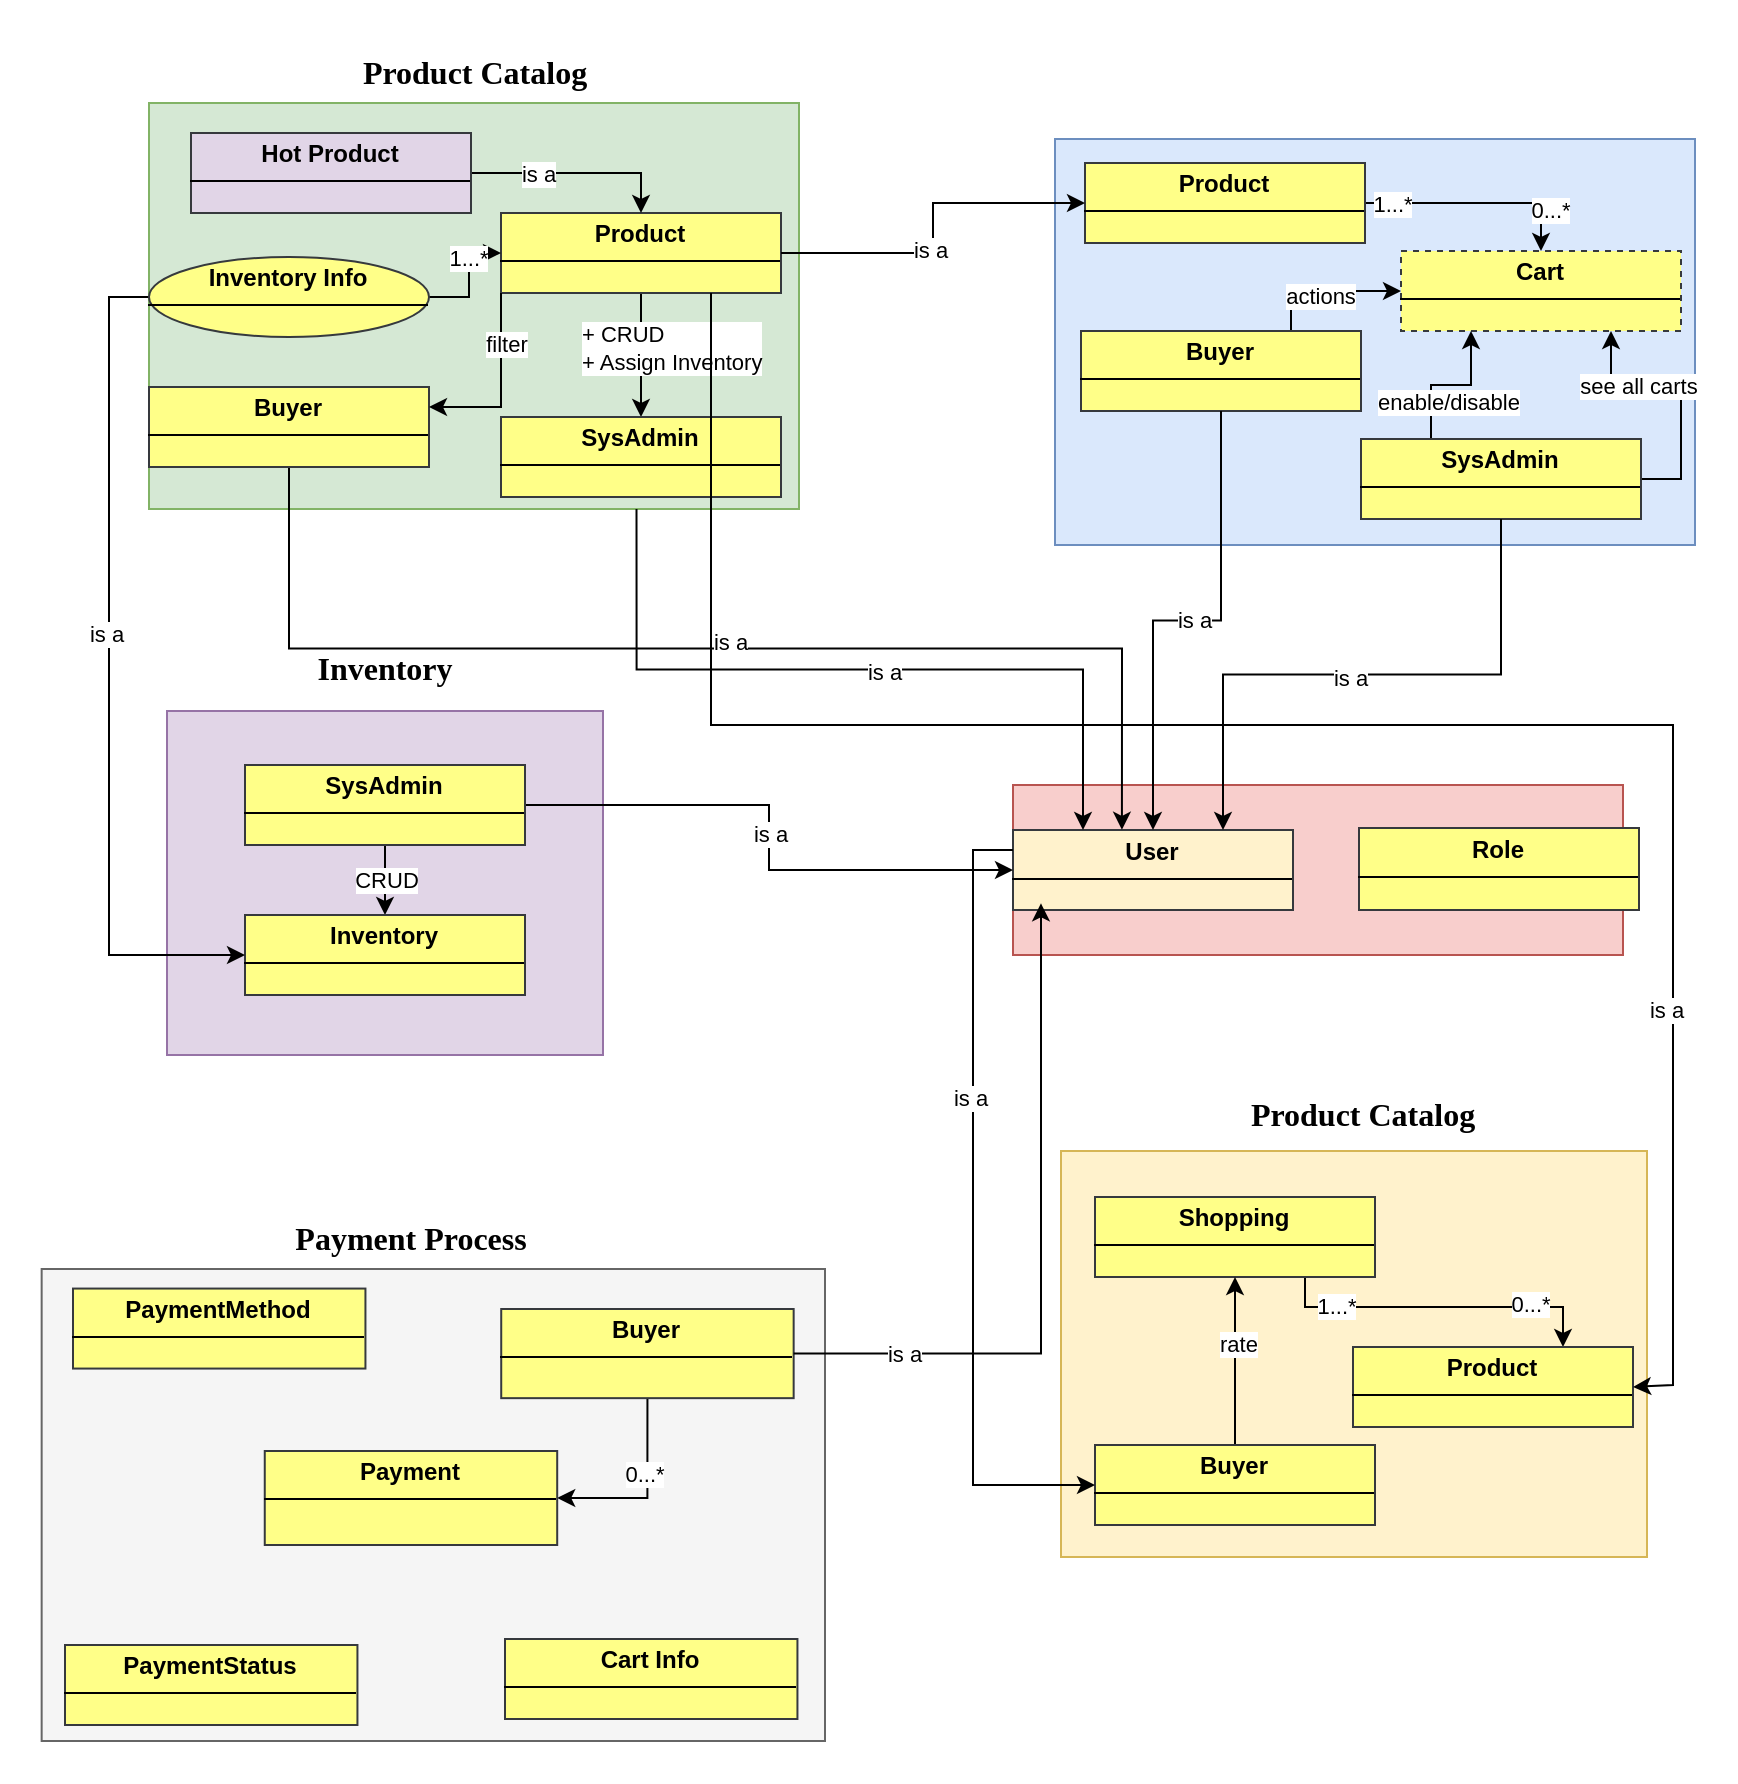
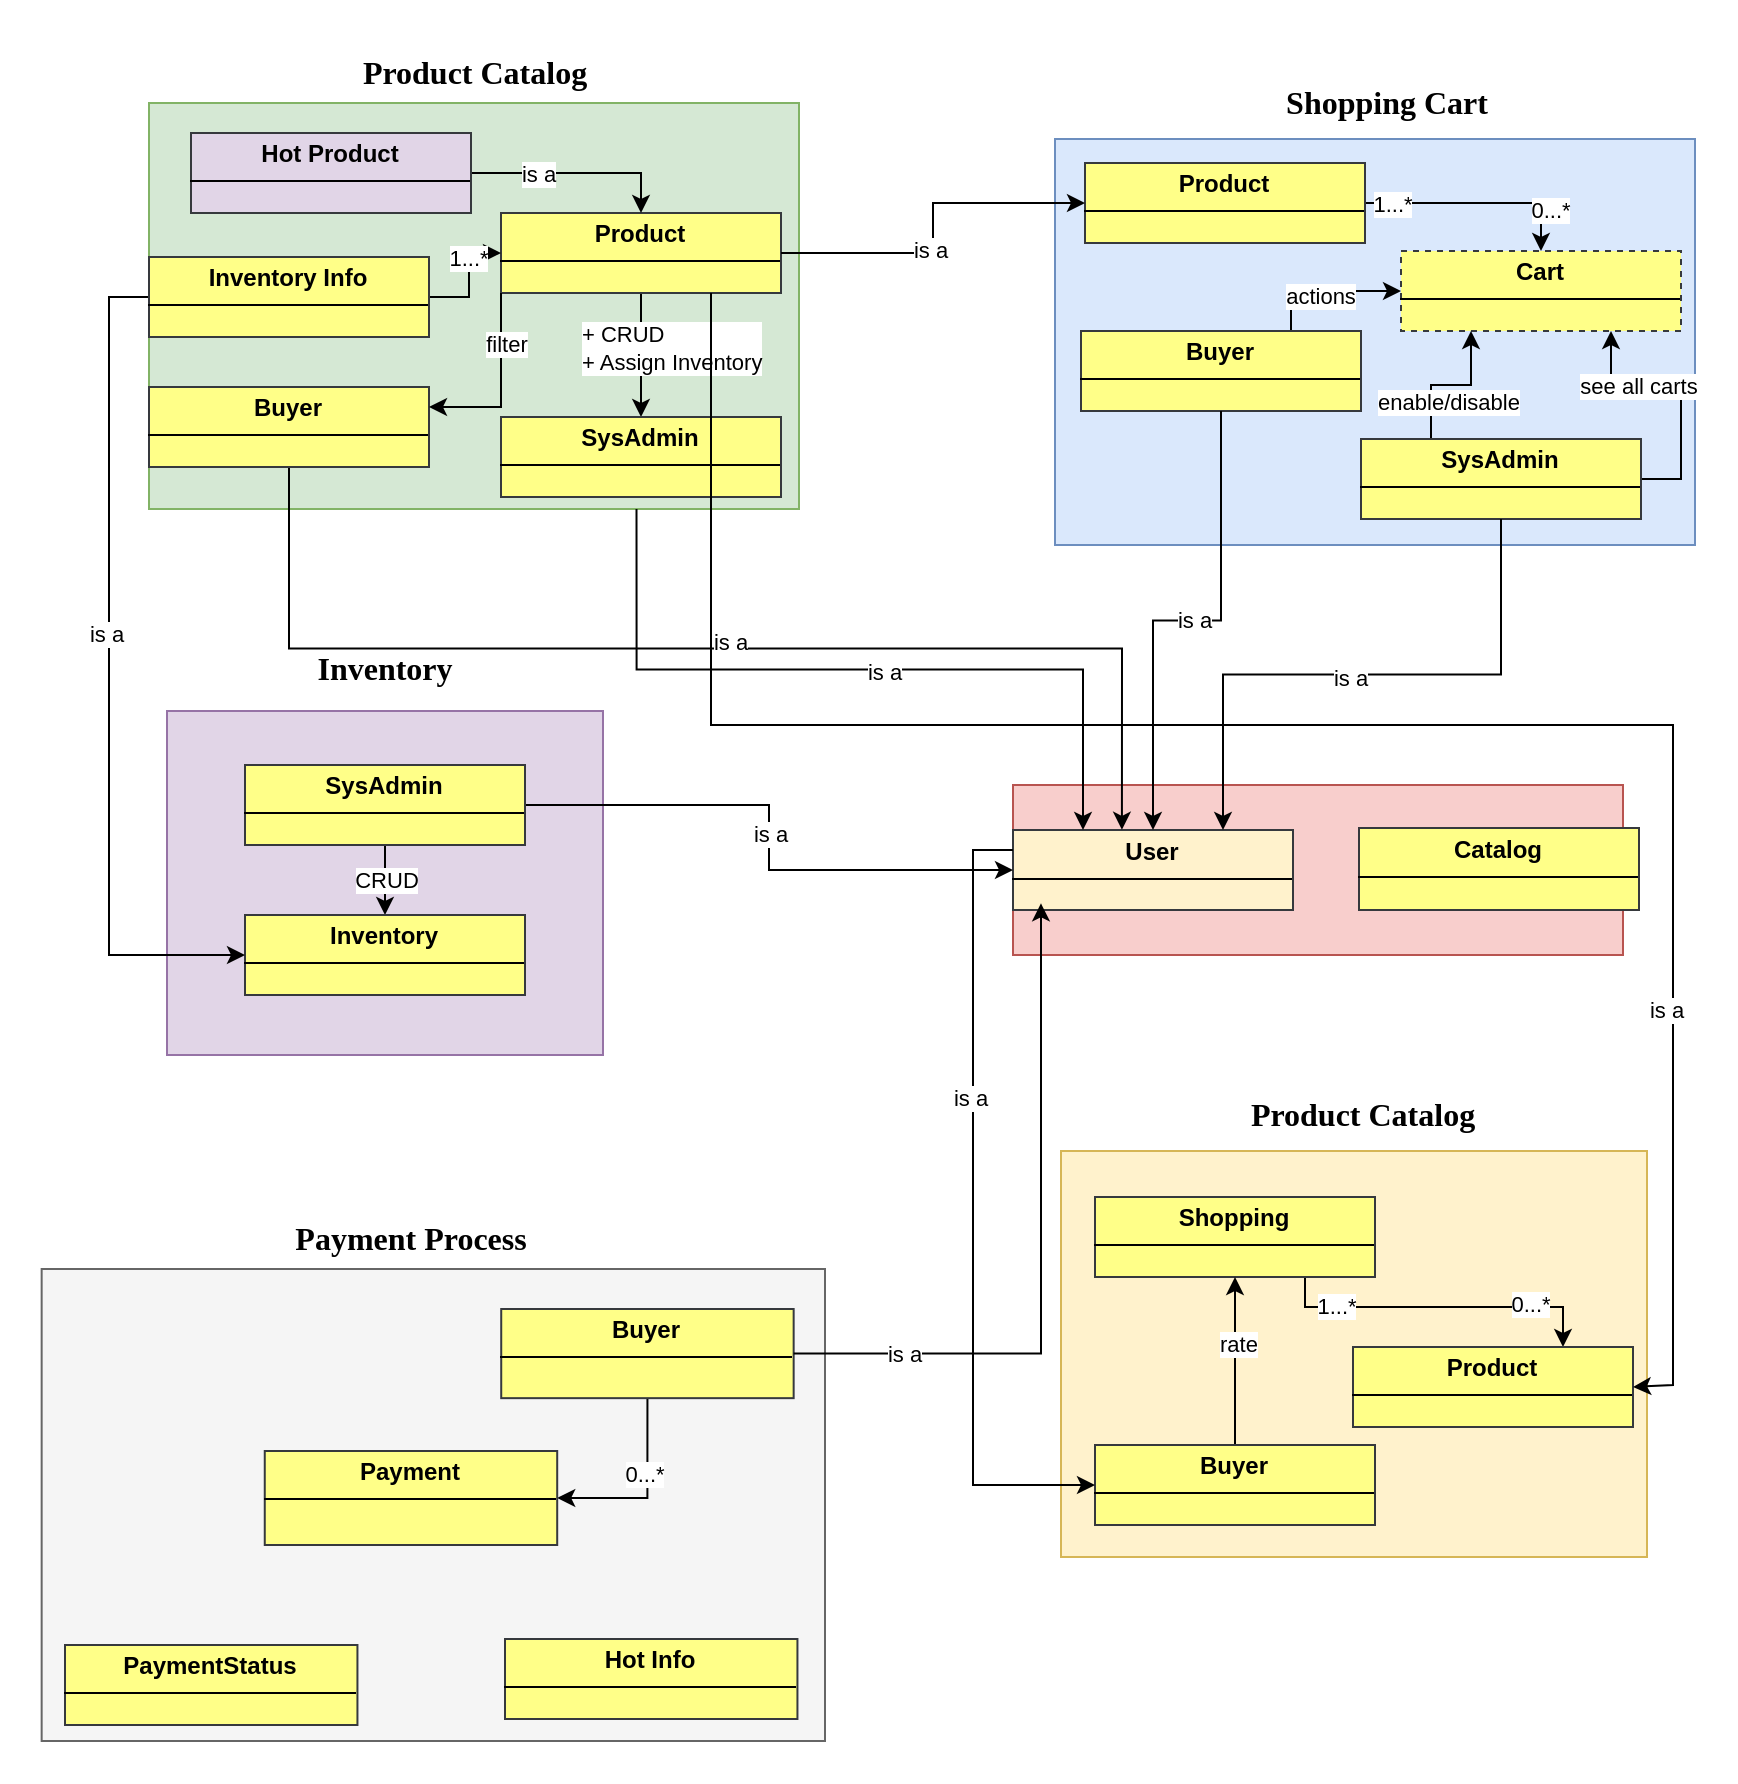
none -> (1388, 102)
(289, 297) -> (289, 297)
(1383, 843) -> (1403, 843)
(219, 1329) -> none
(562, 1653) -> (556, 1653)
